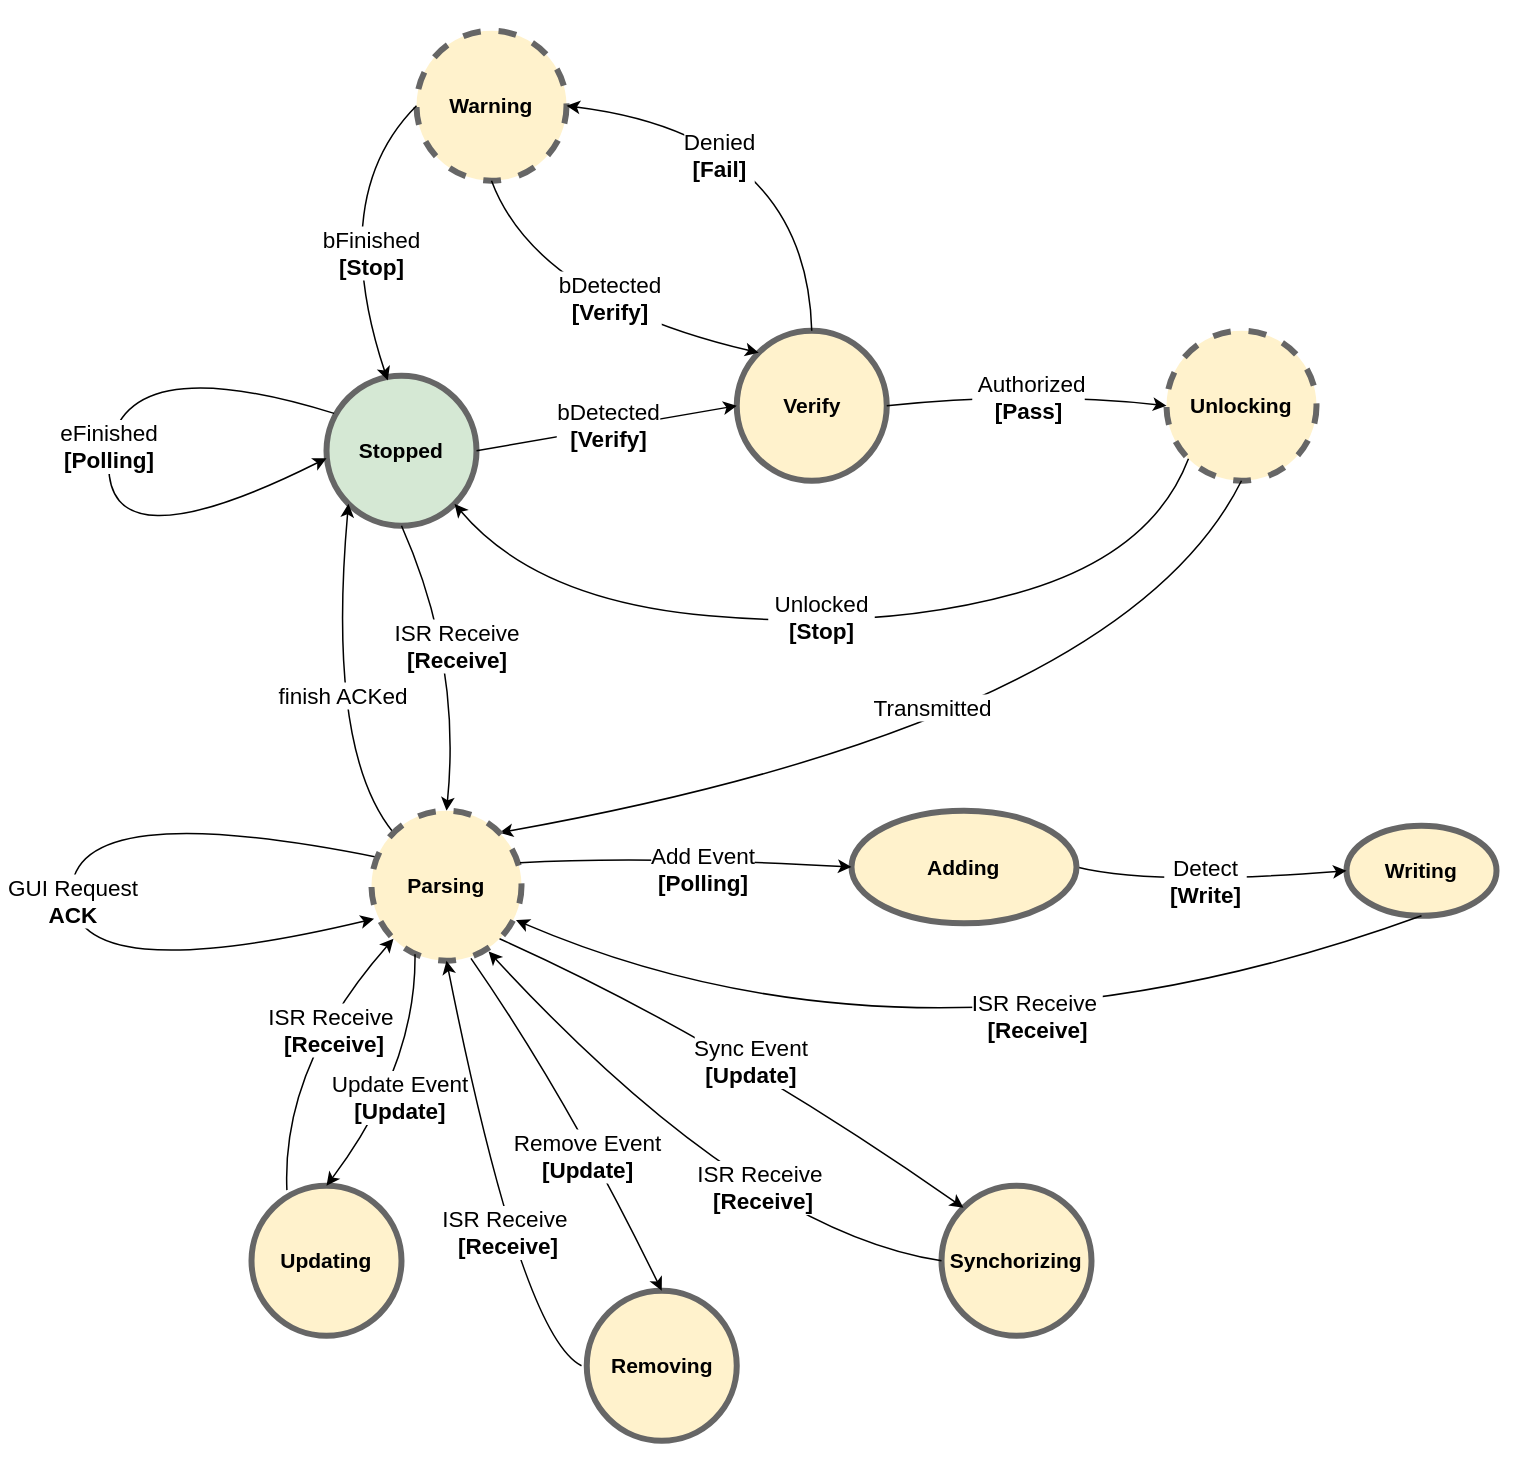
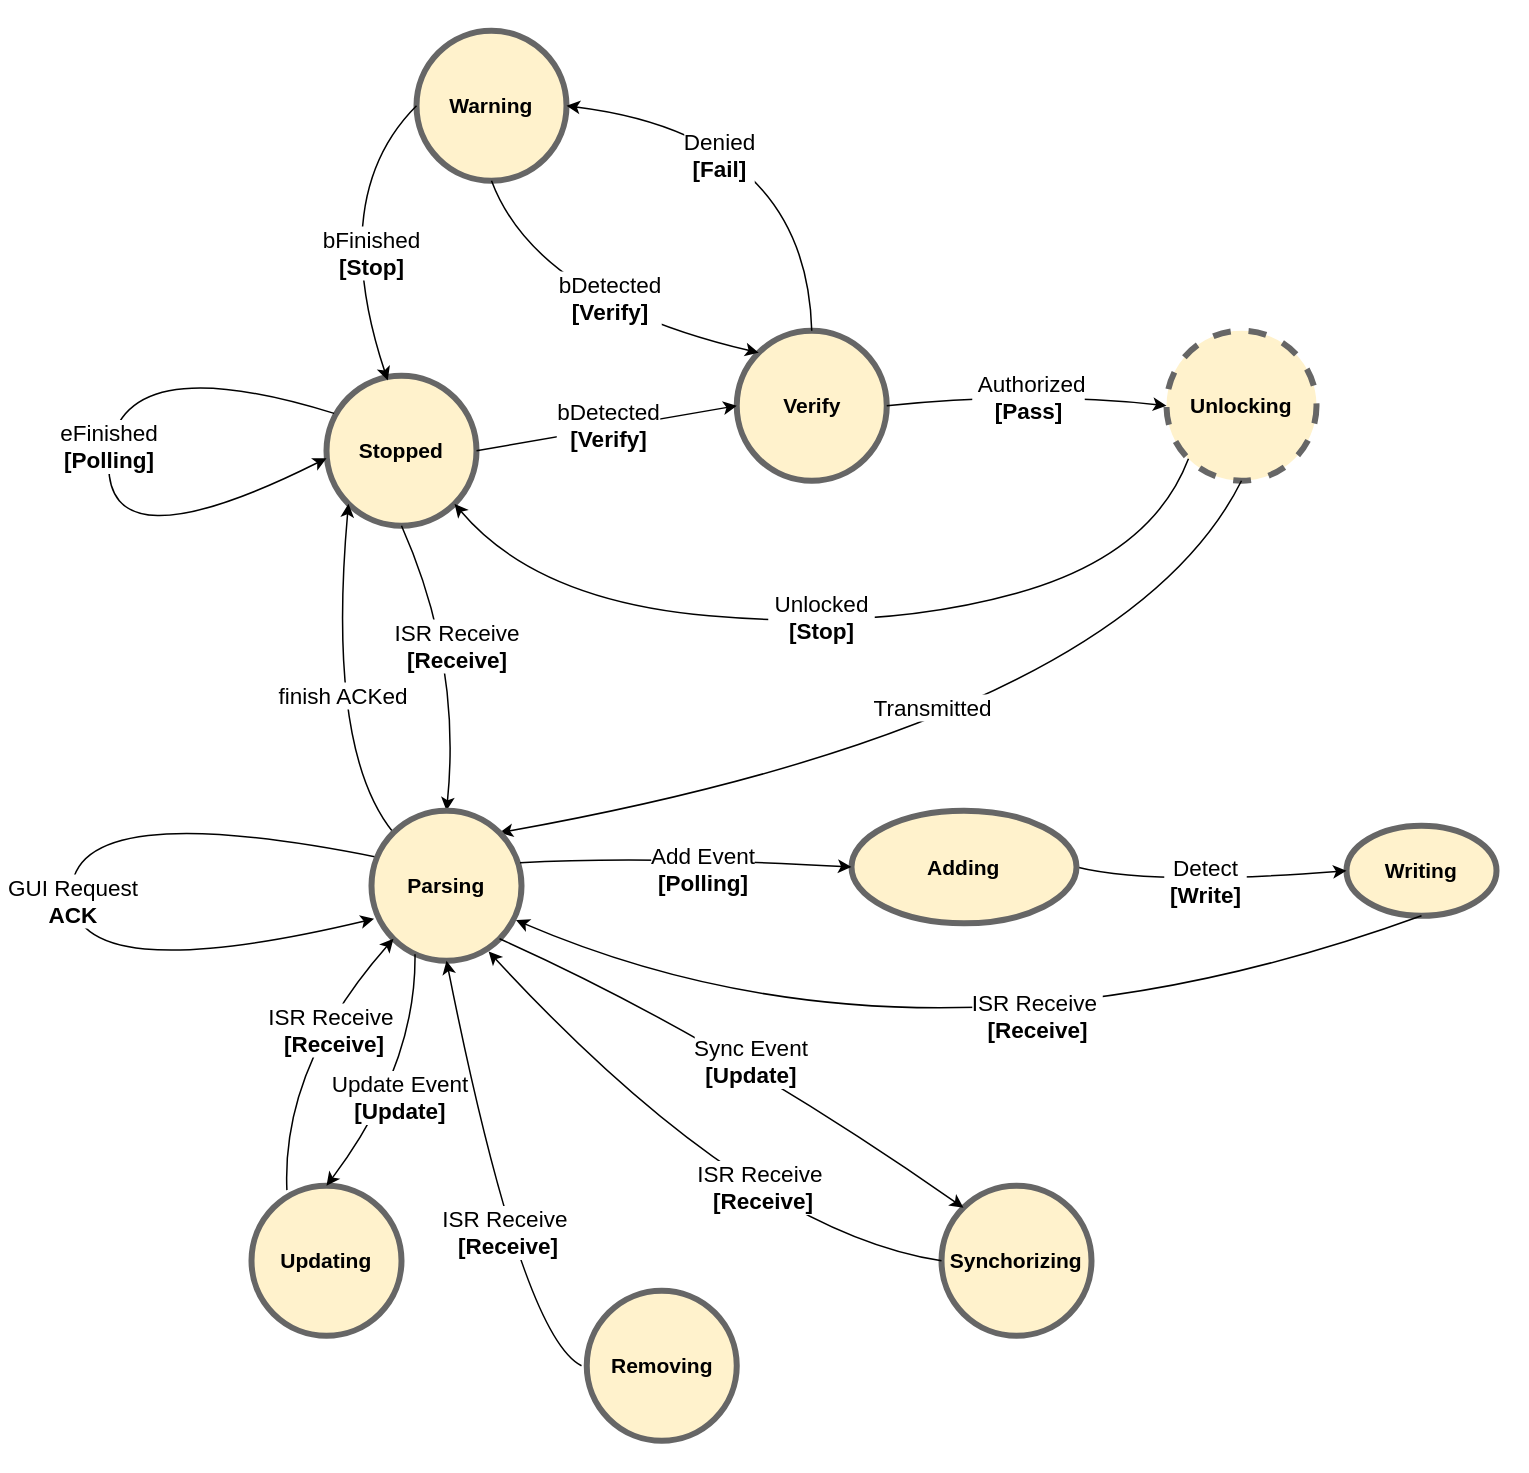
(491, 106) -> (491, 106)
(401, 451) -> (401, 451)
(446, 886) -> (446, 886)
(526, 1043) -> none
